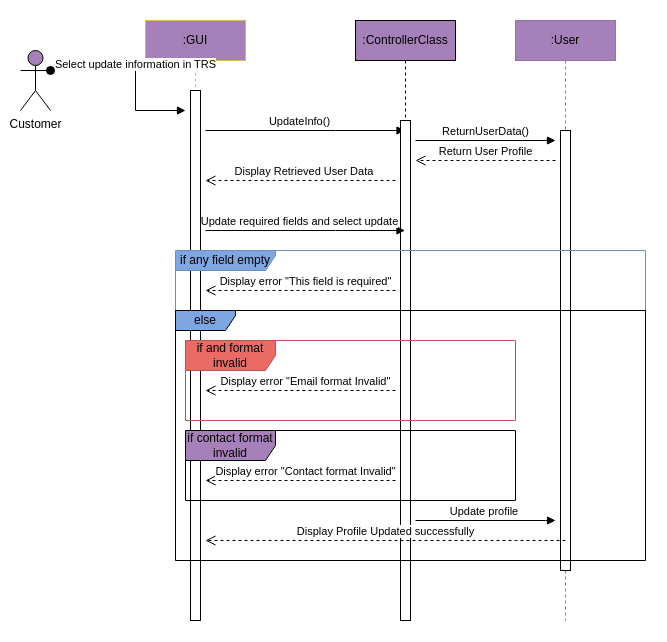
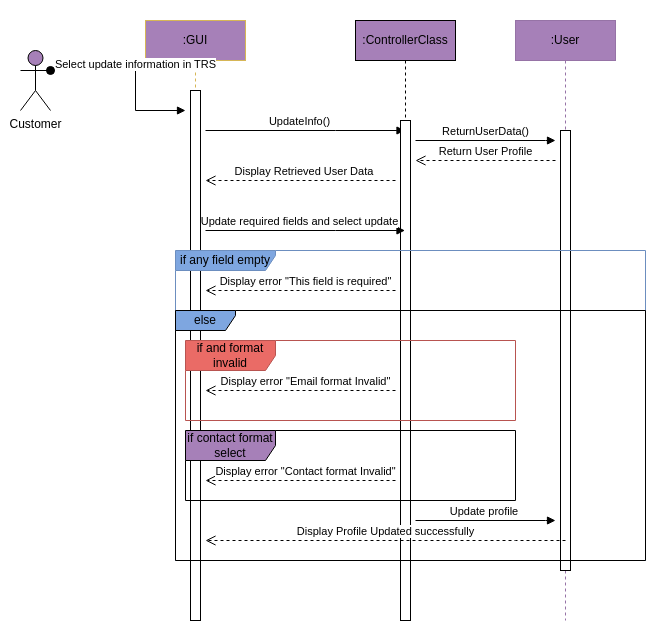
(231, 446) -> (231, 446)
